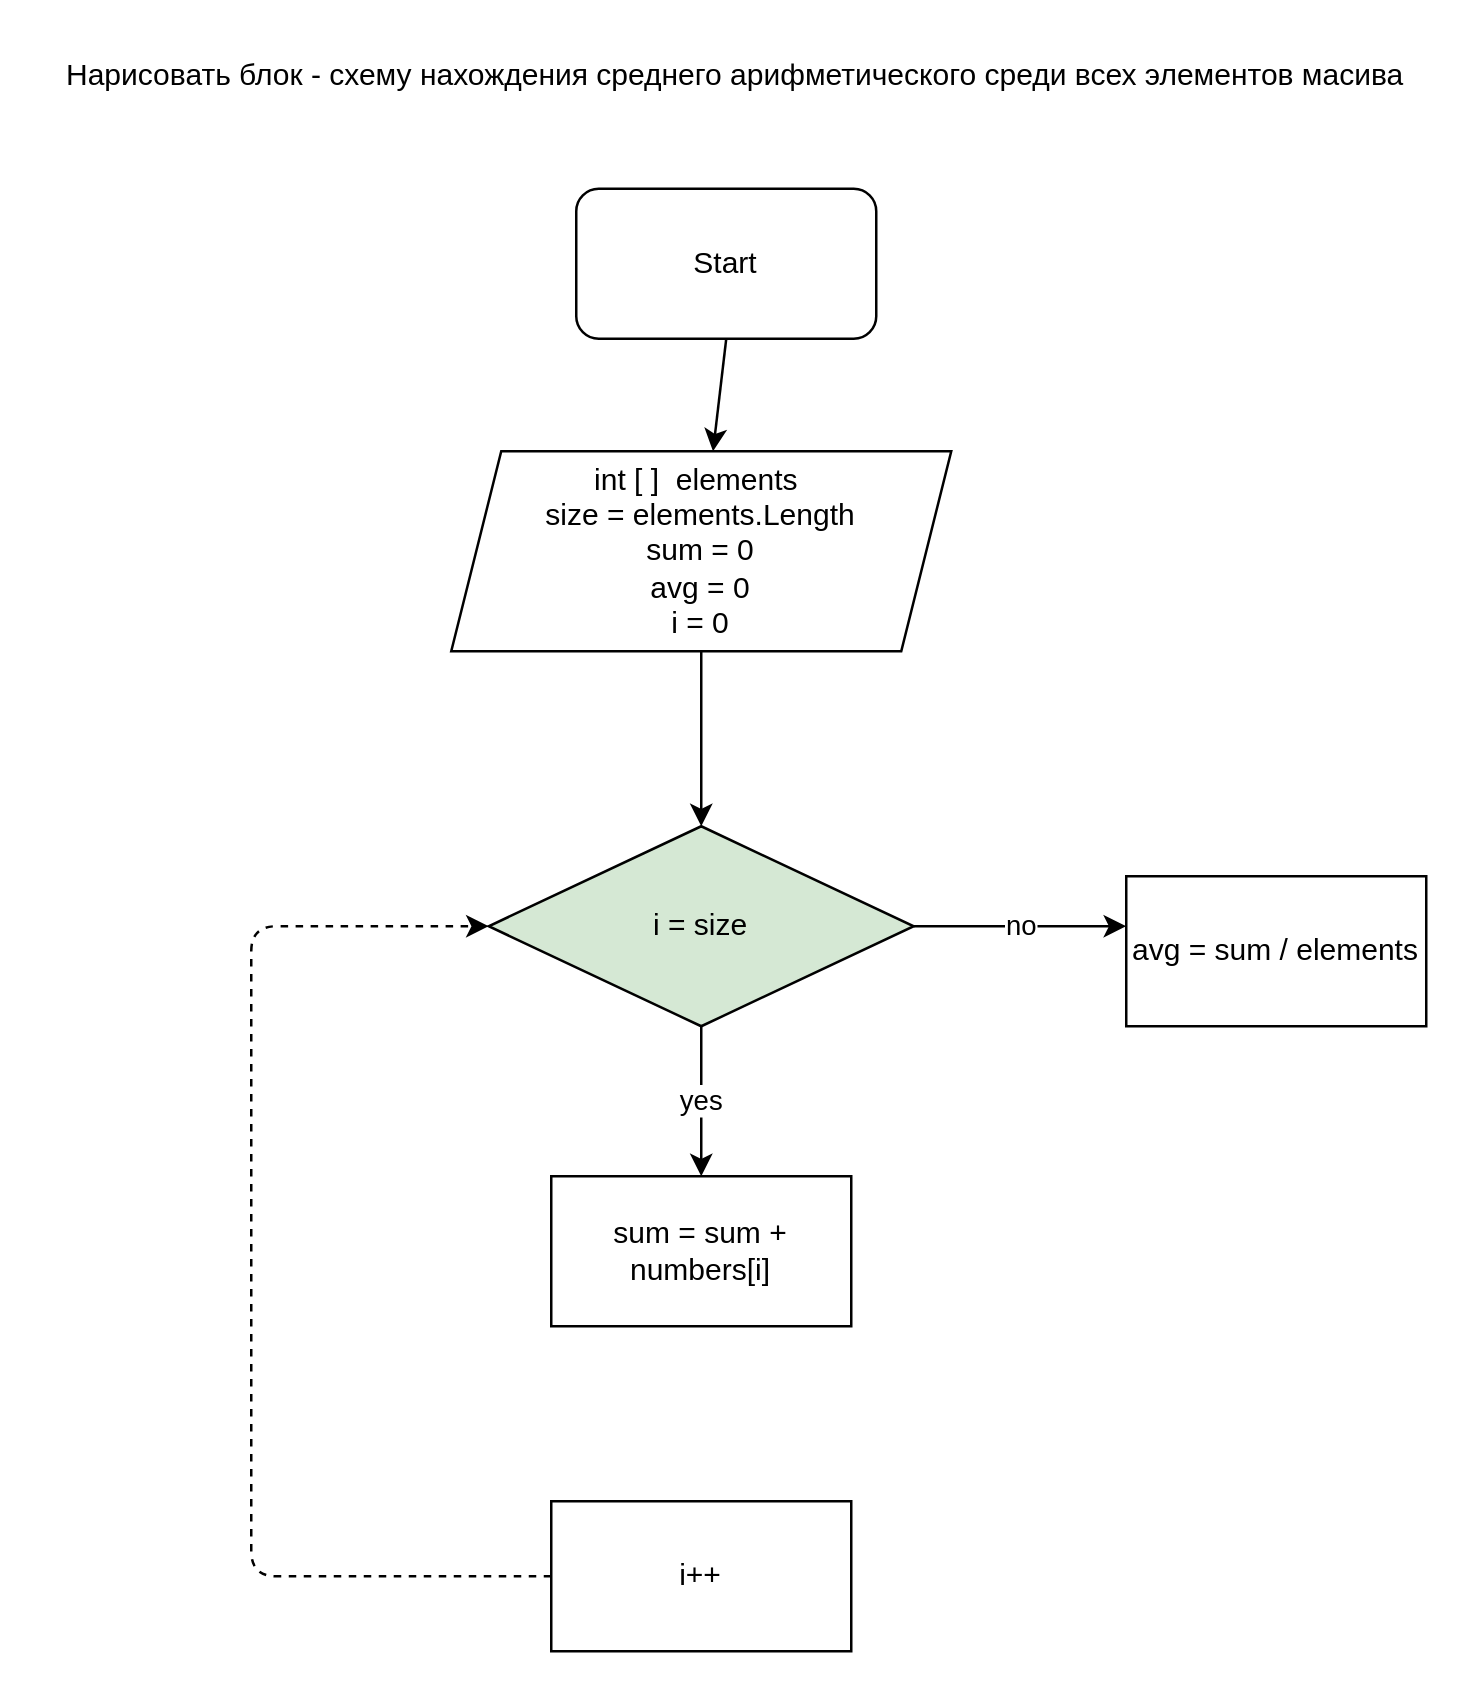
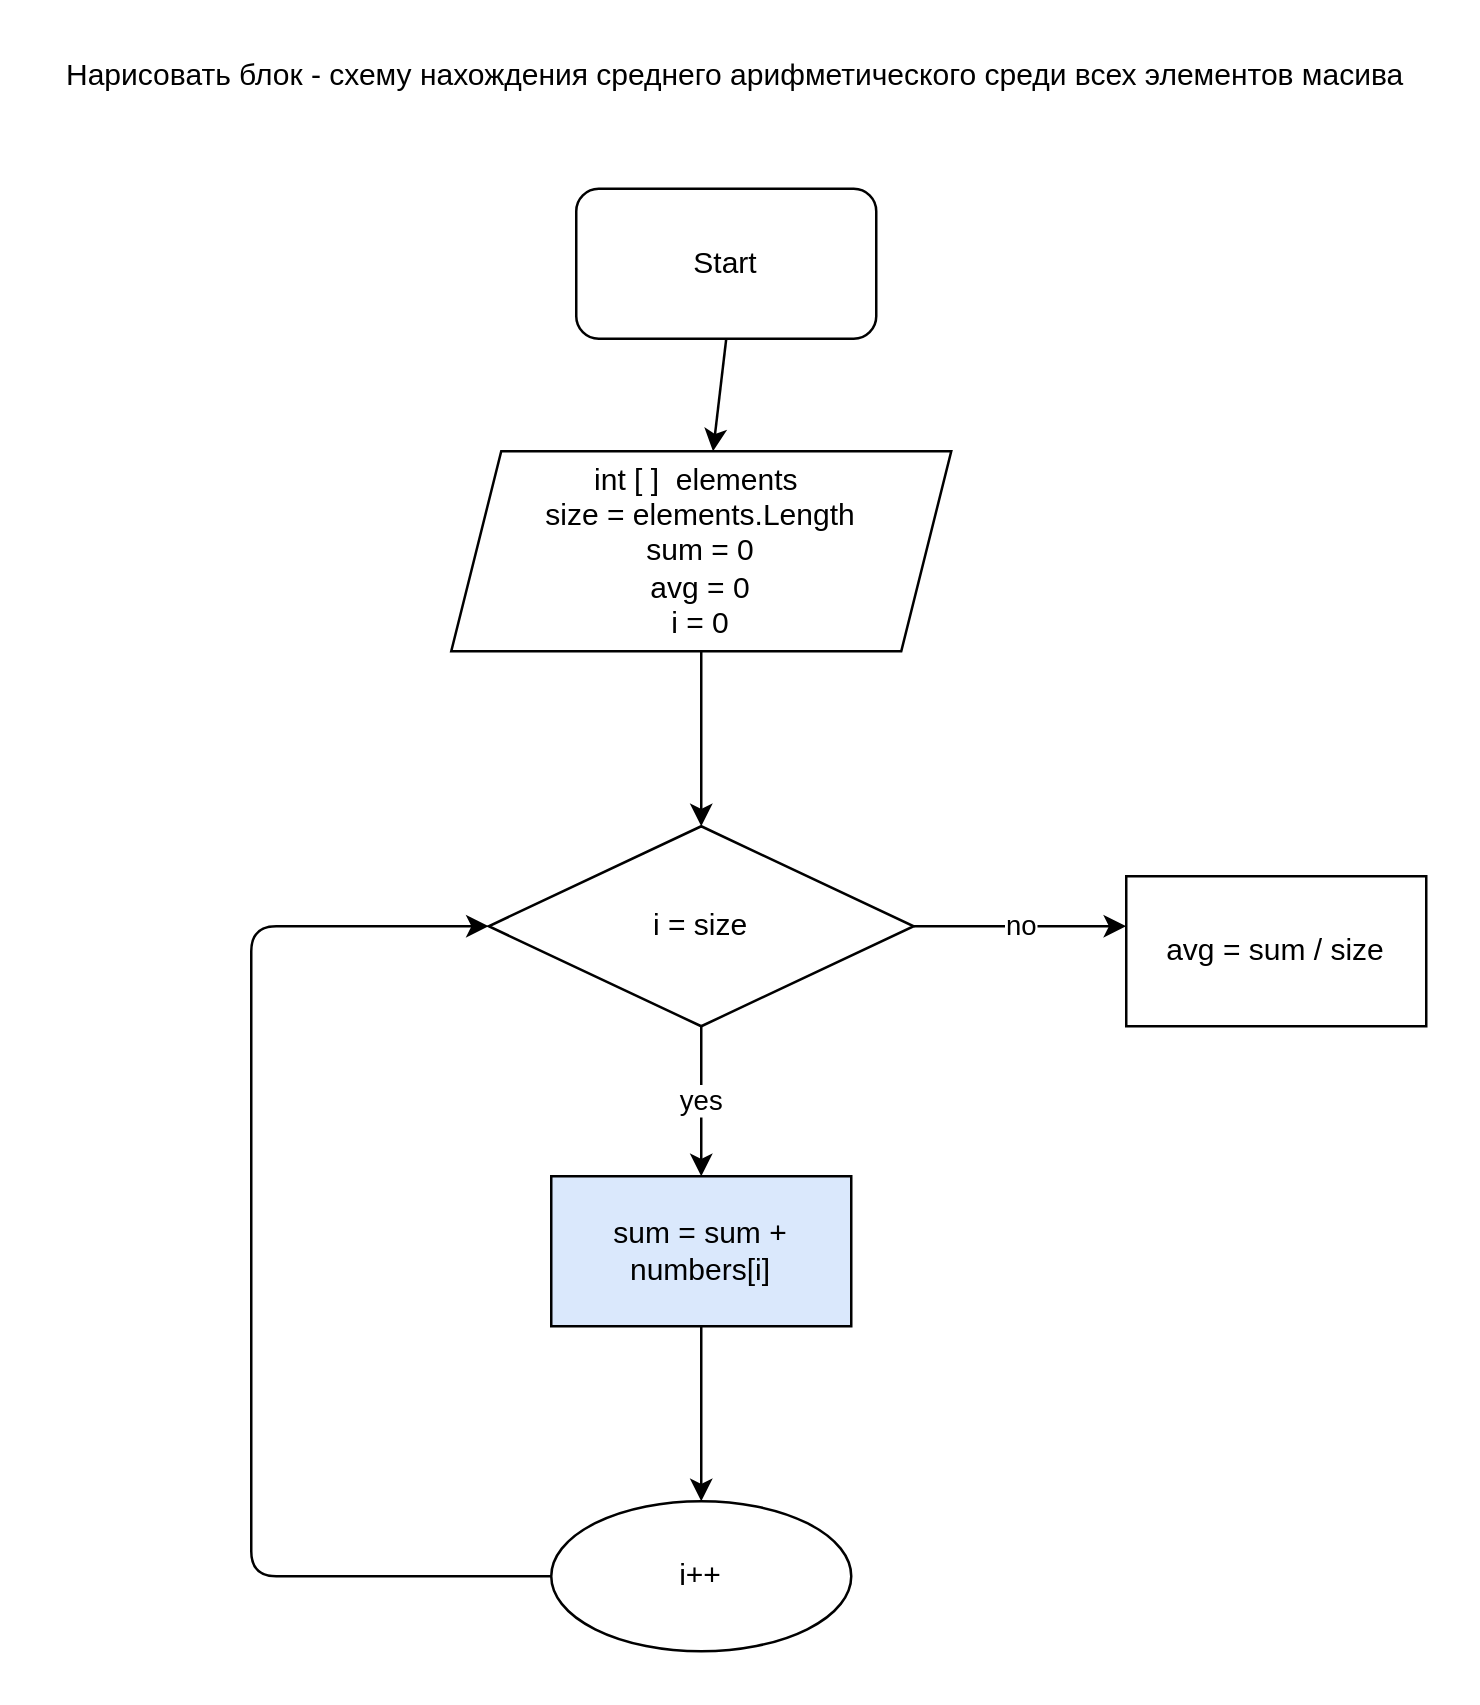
(701, 926) -> (701, 926)
(1276, 951) -> (1276, 951)
(701, 1251) -> (701, 1251)
(251, 1288) -> (251, 1288)
none -> (701, 1405)
(701, 1576) -> (701, 1576)
